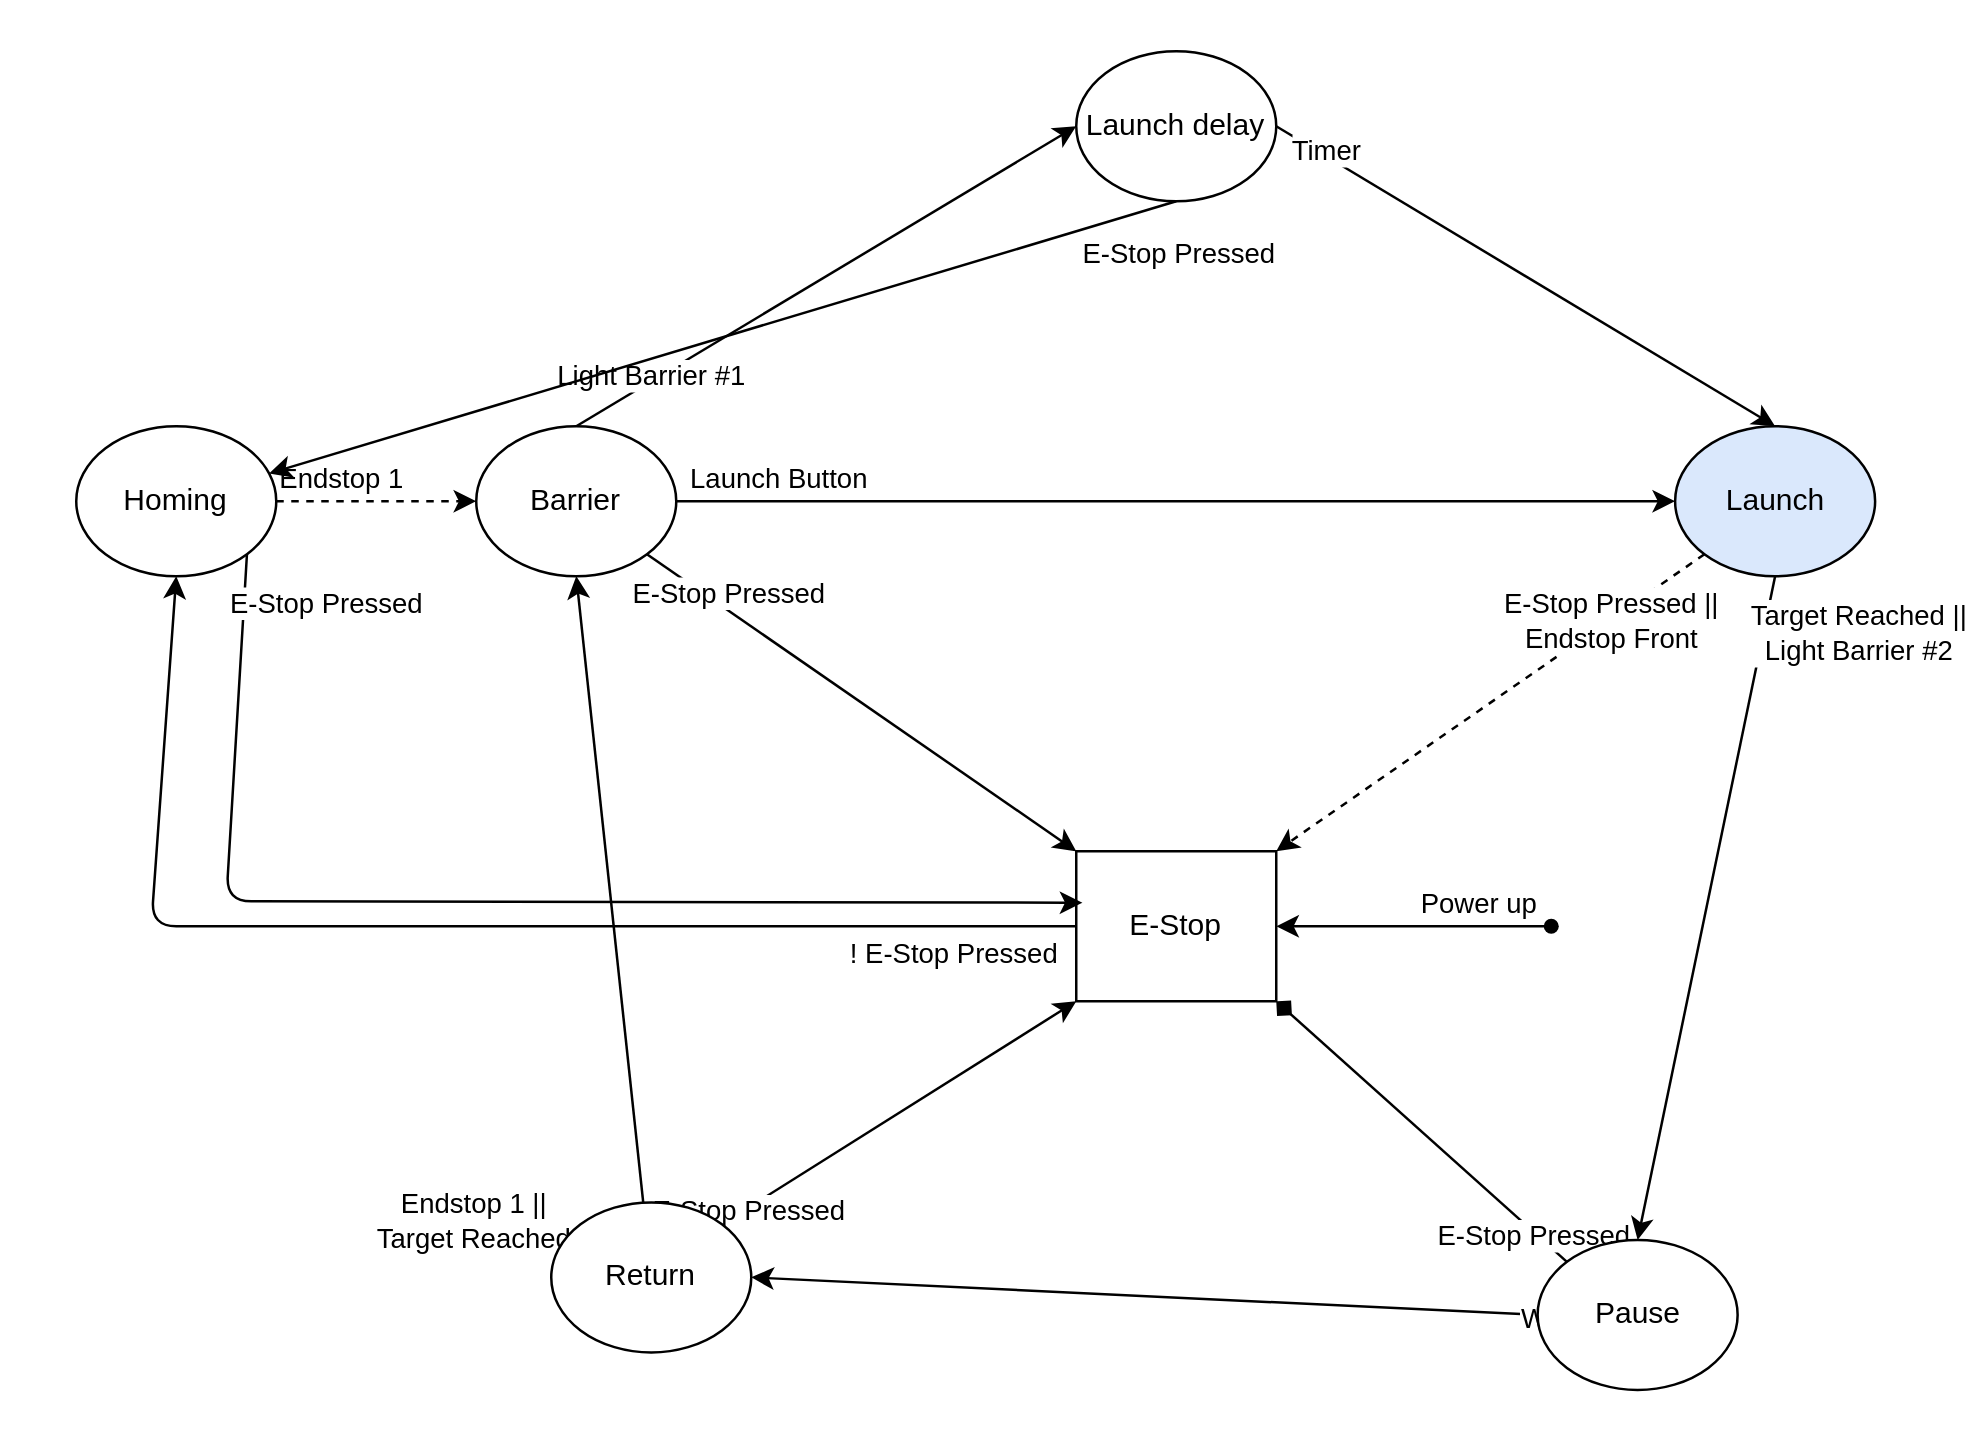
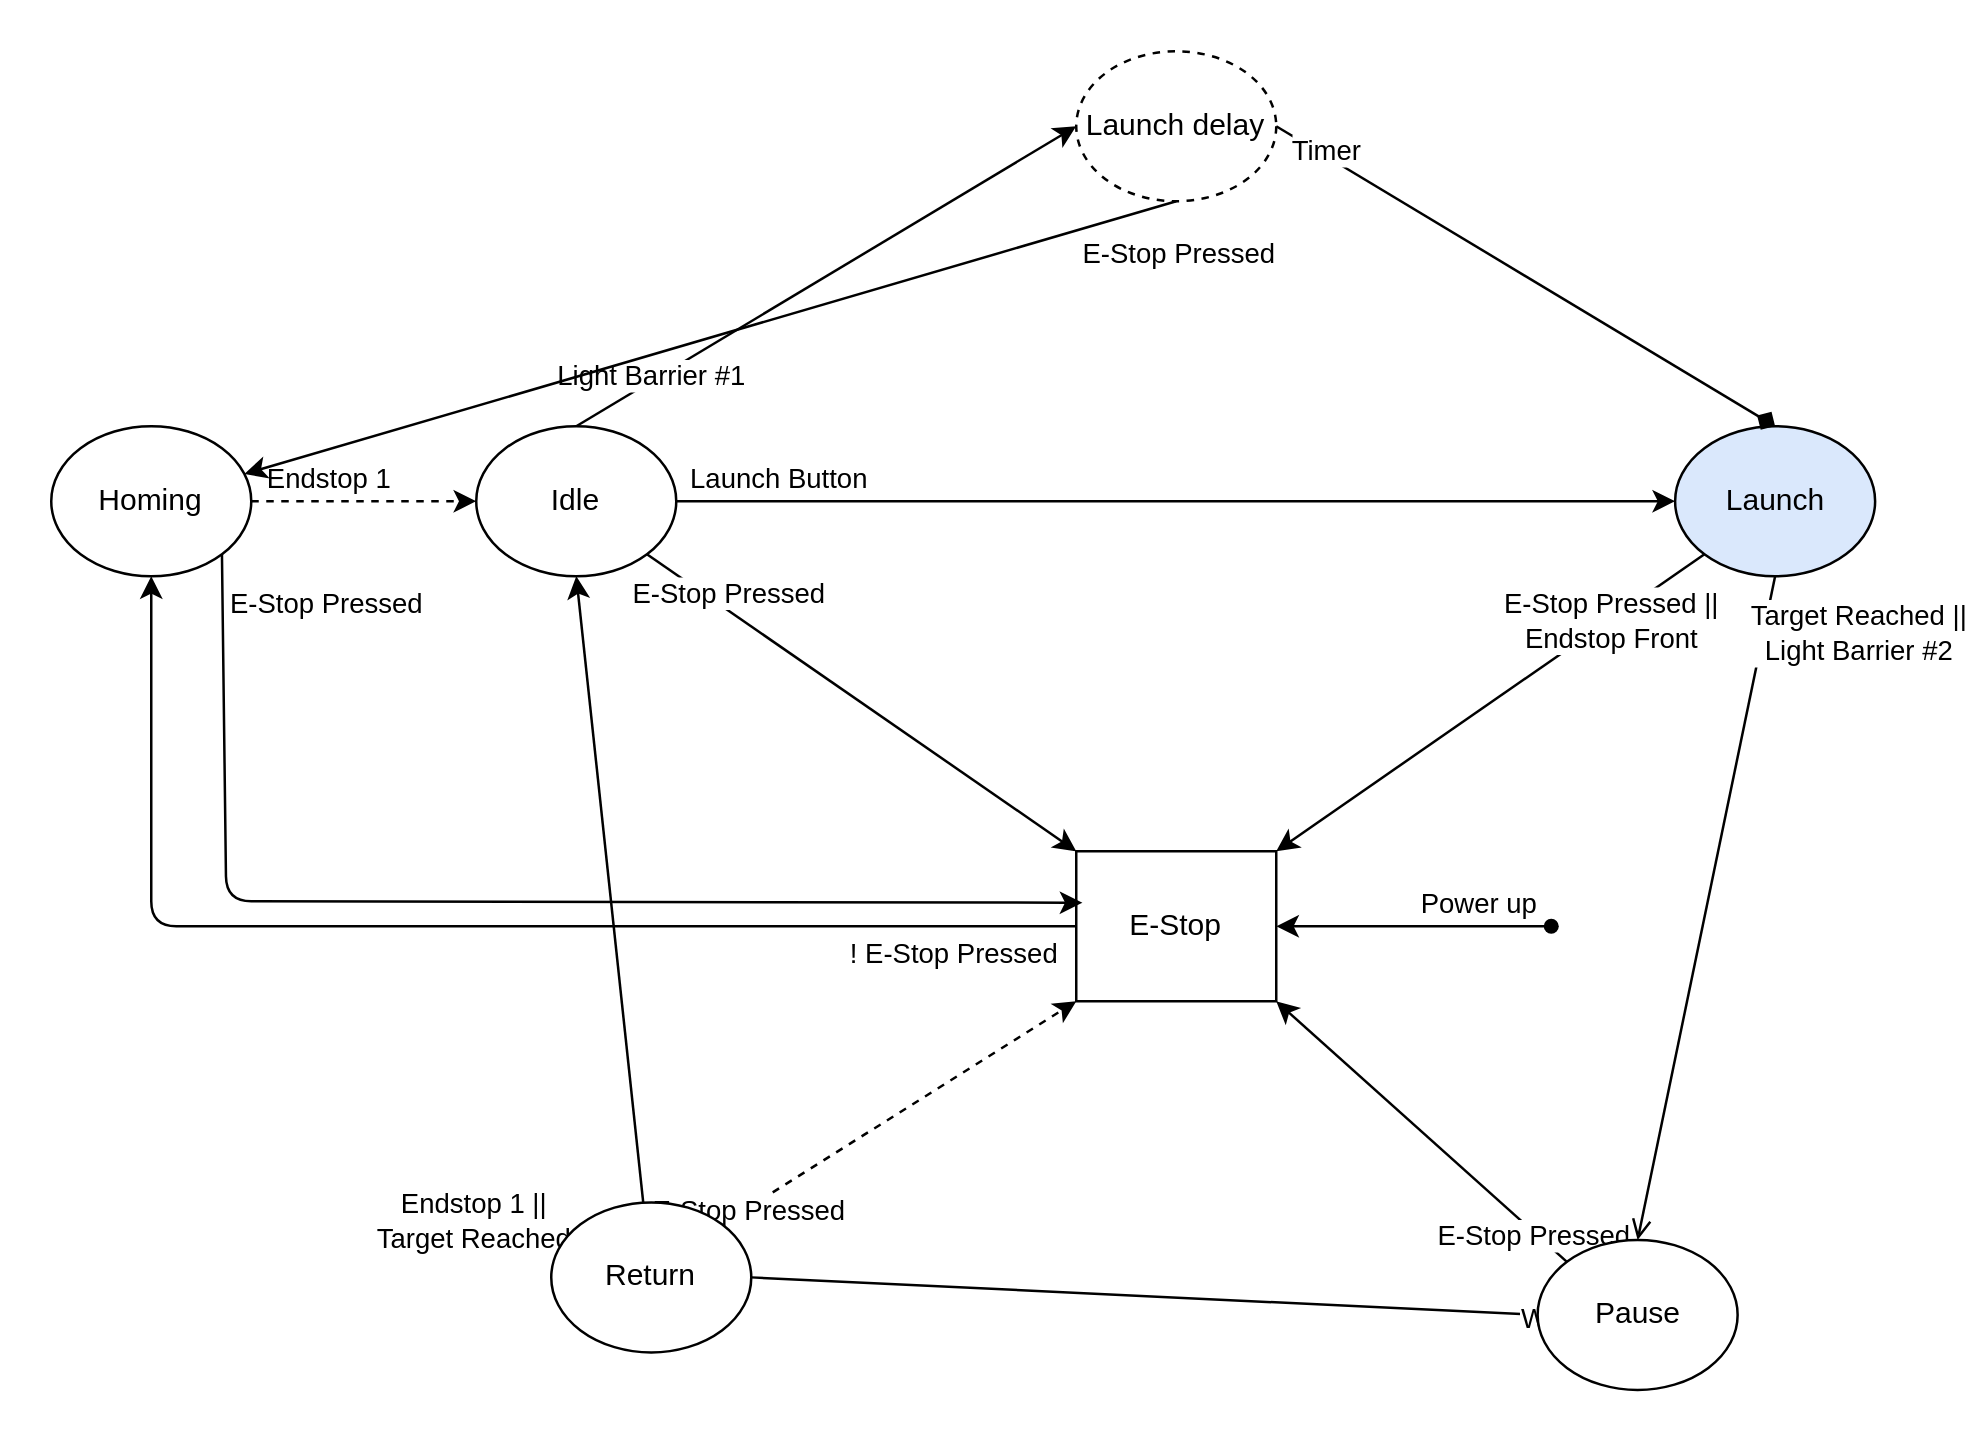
(1176, 126) -> (1176, 126)
(1759, 417) -> (1277, 127)
(176, 501) -> (151, 501)
(576, 501) -> (576, 501)
(1426, 748) -> (1426, 748)
(1291, 1014) -> (1290, 1013)
(914, 1103) -> (914, 1103)
(1641, 1222) -> (1641, 1226)
(769, 1278) -> (762, 1278)
